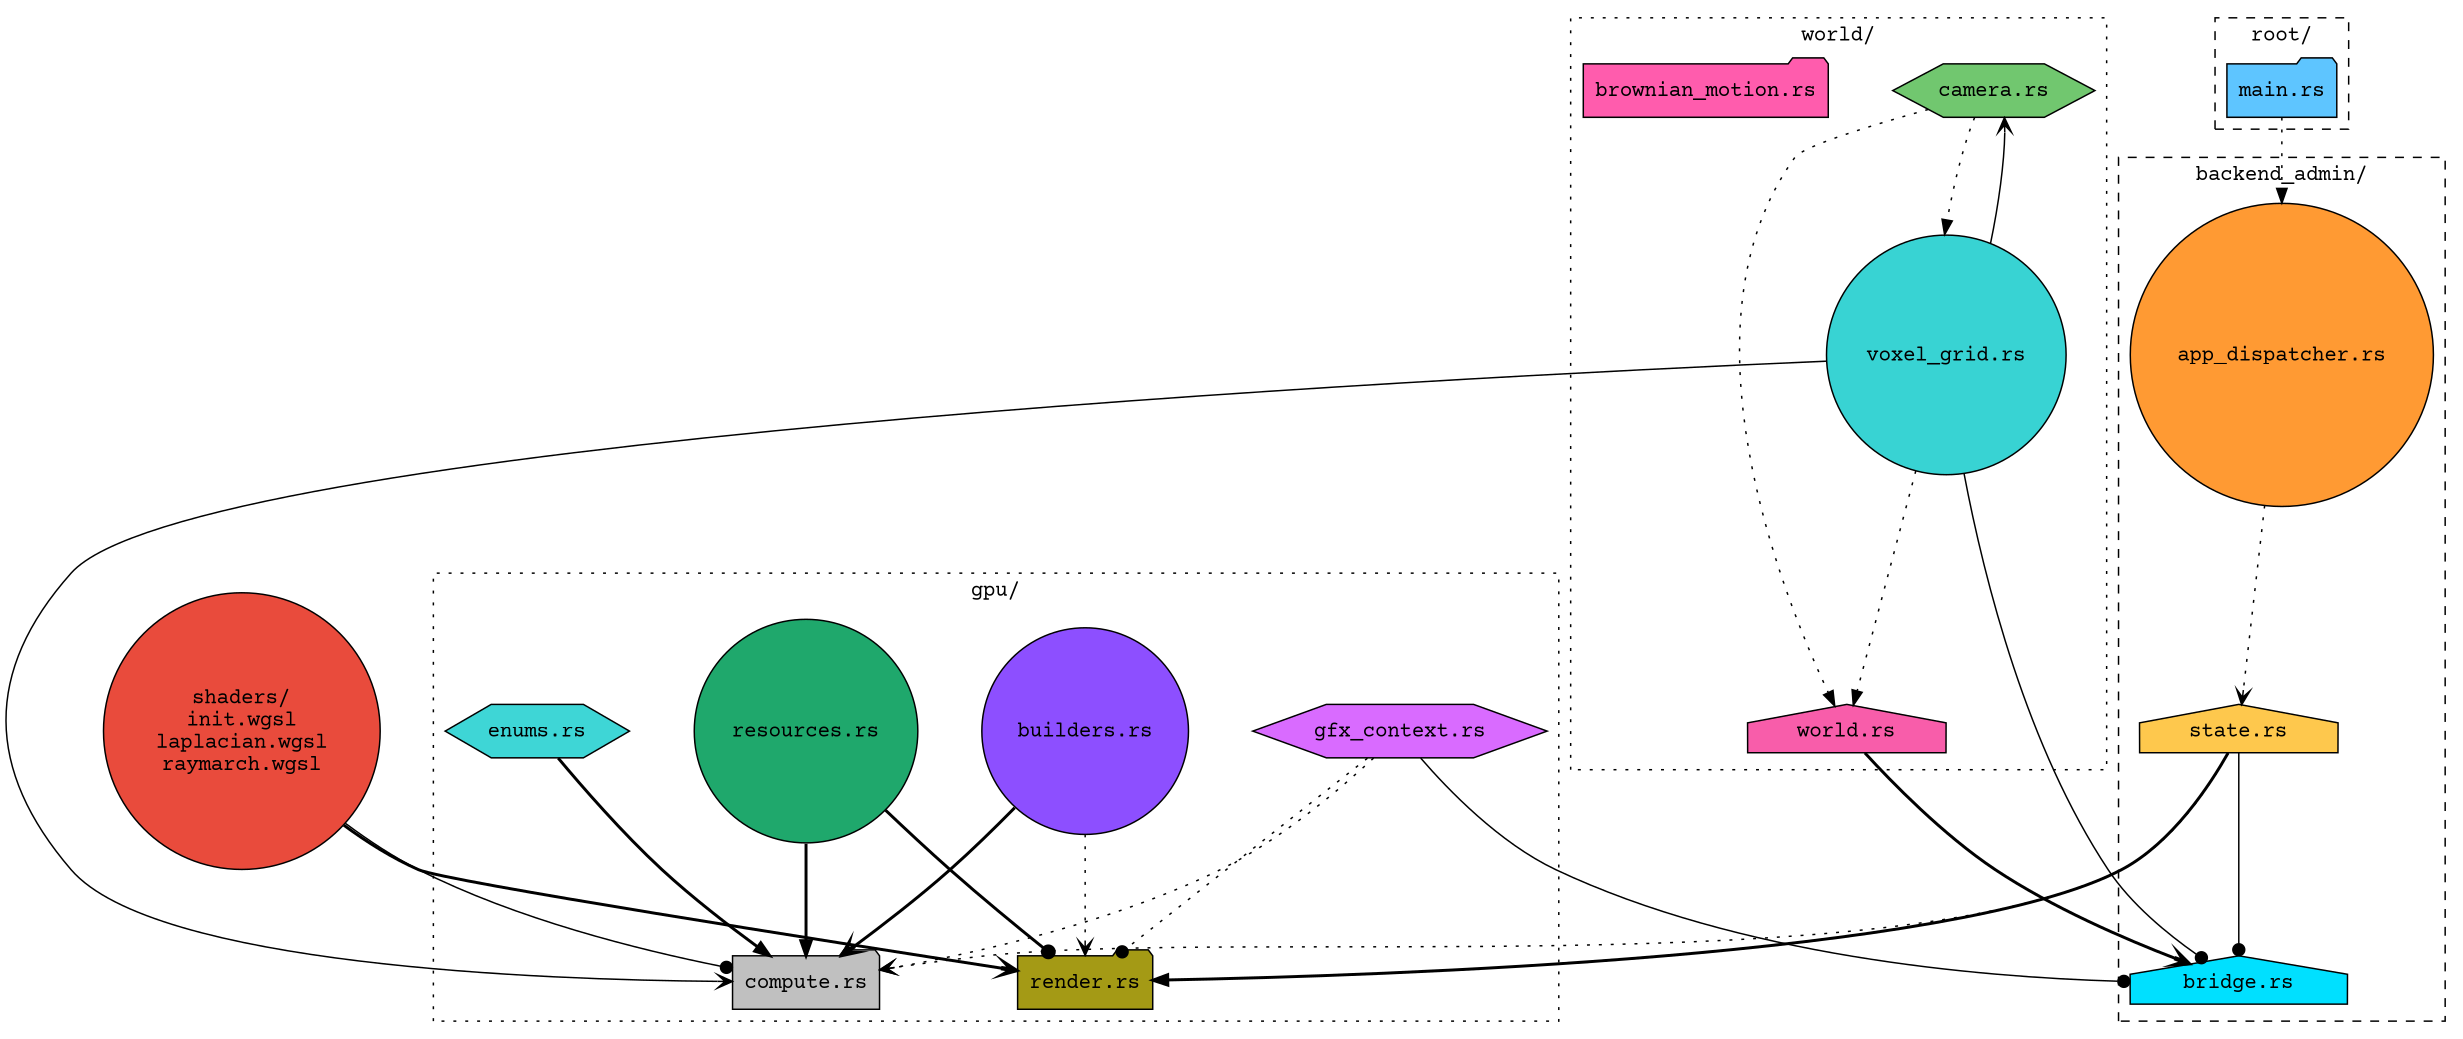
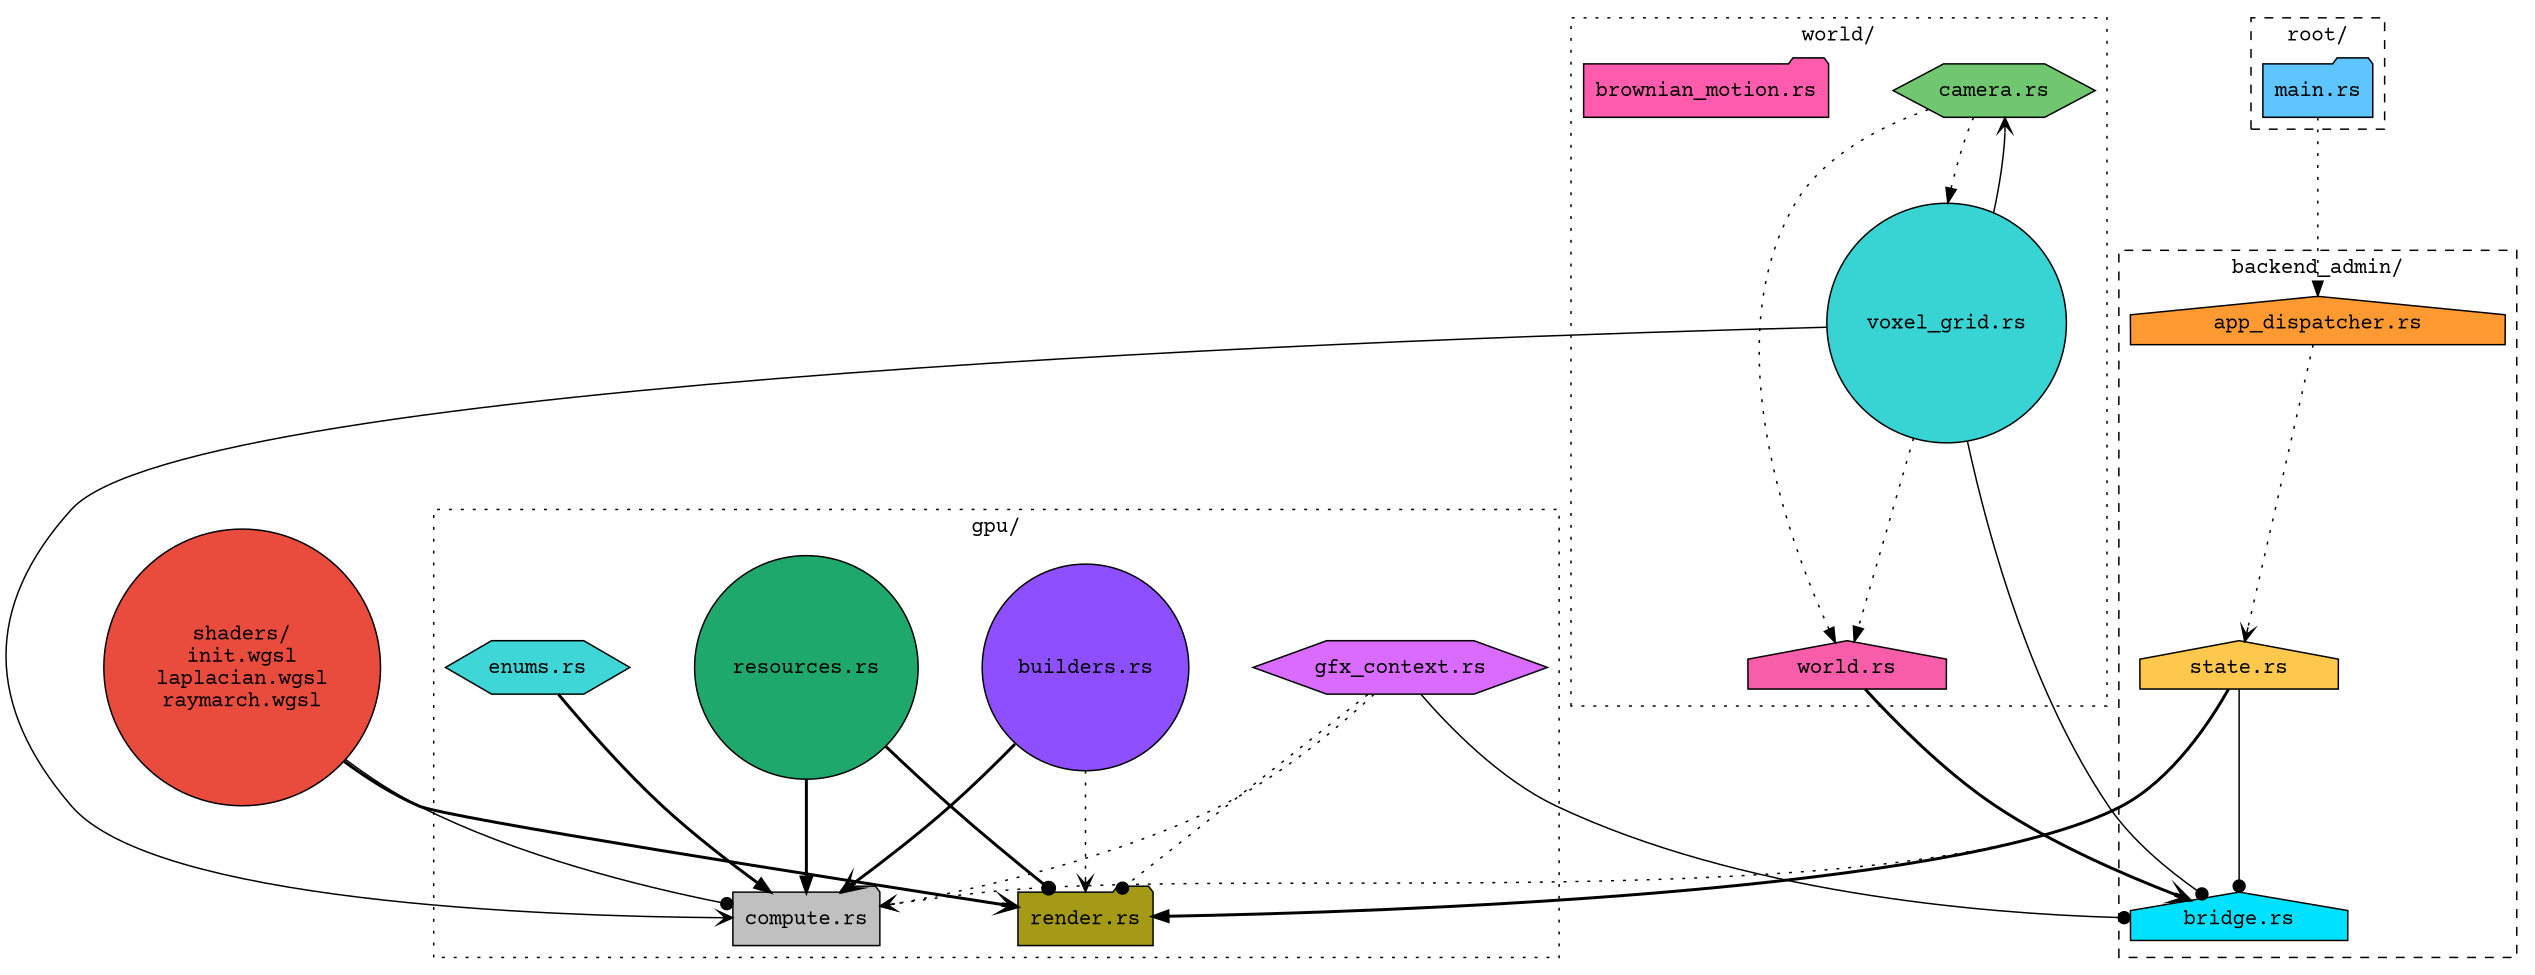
(2282, 355) -> (2318, 323)
